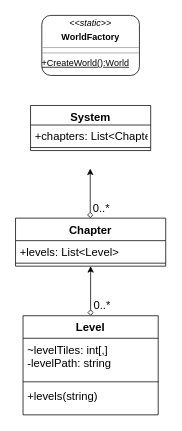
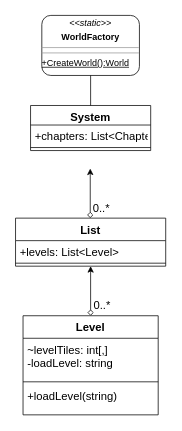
none -> (90, 90)
(90, 230) -> (90, 230)
(75, 350) -> (75, 350)
(70, 396) -> (79, 396)
